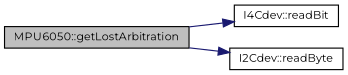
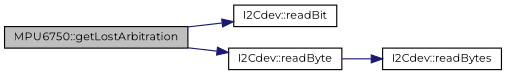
(286, 16) -> (285, 16)
(97, 37) -> (96, 37)
none -> (442, 59)
